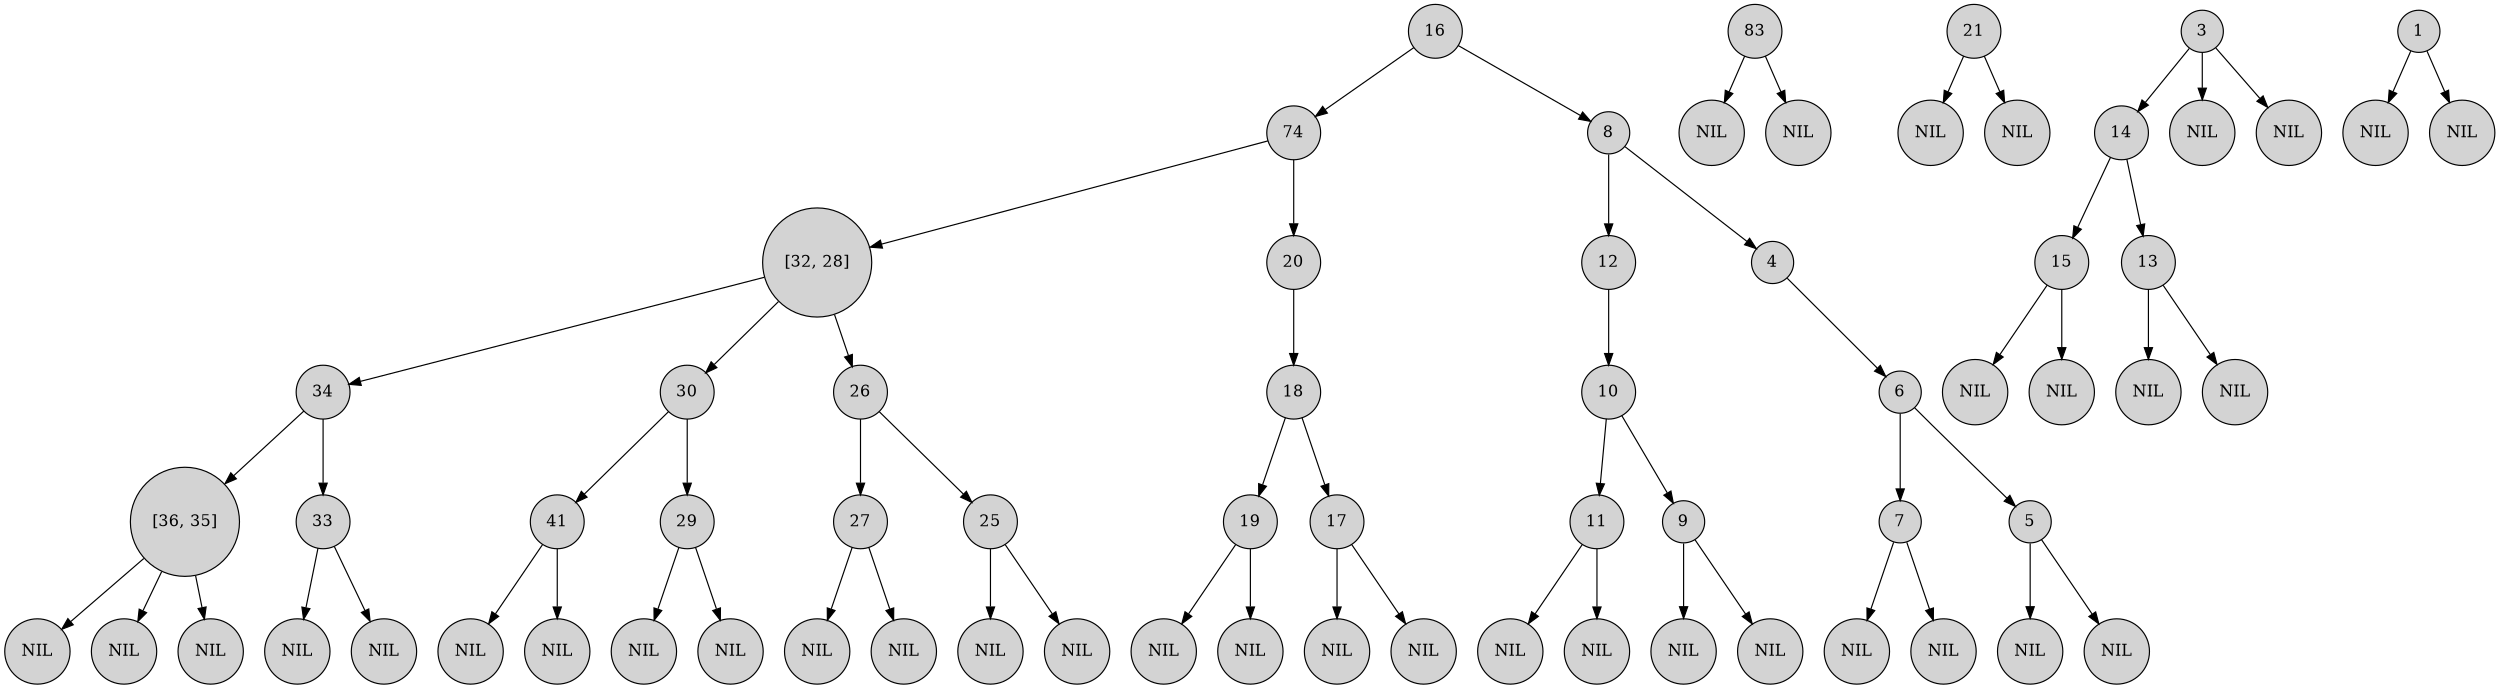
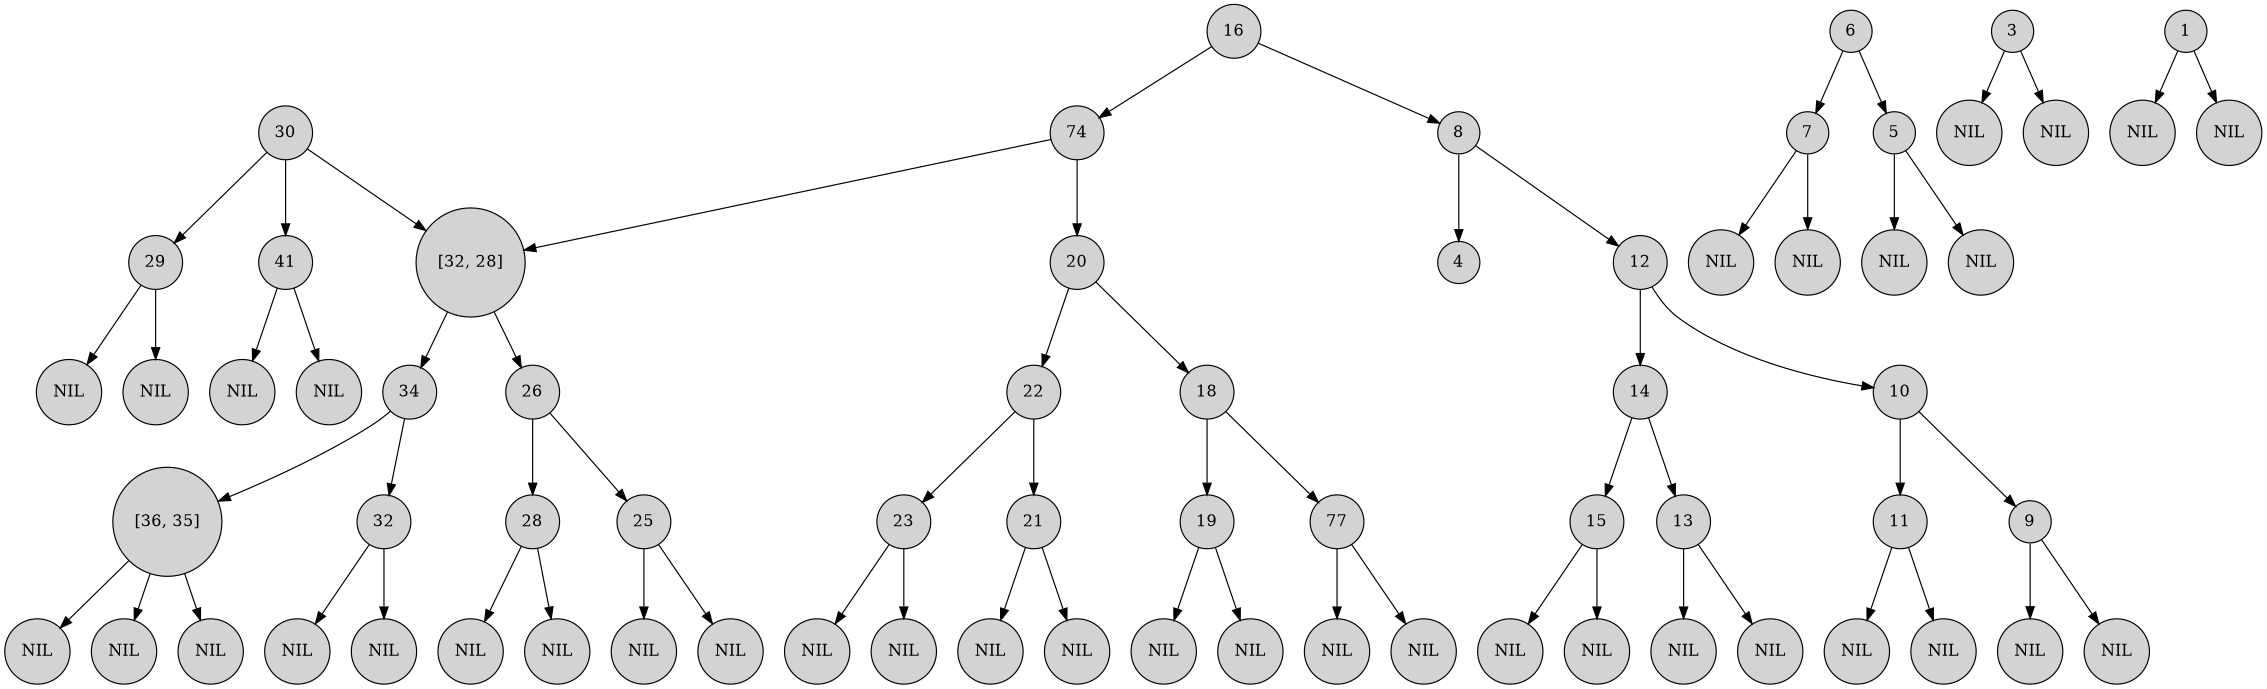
(1755, 31) -> (904, 522)
(2167, 75) -> (1640, 321)
(1832, 323) -> none
(746, 333) -> (362, 186)
none -> (1034, 392)
(323, 522) -> (384, 522)
(861, 522) -> (533, 522)
(1337, 522) -> (1337, 522)
